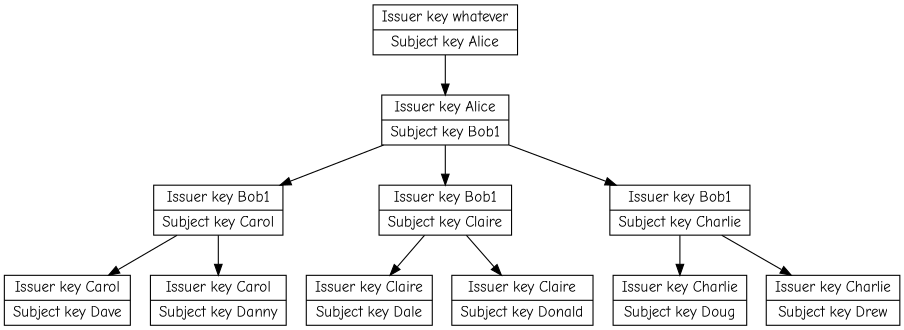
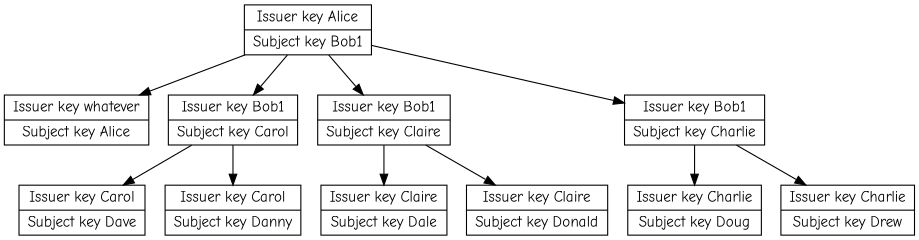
(445, 69) -> (197, 73)
